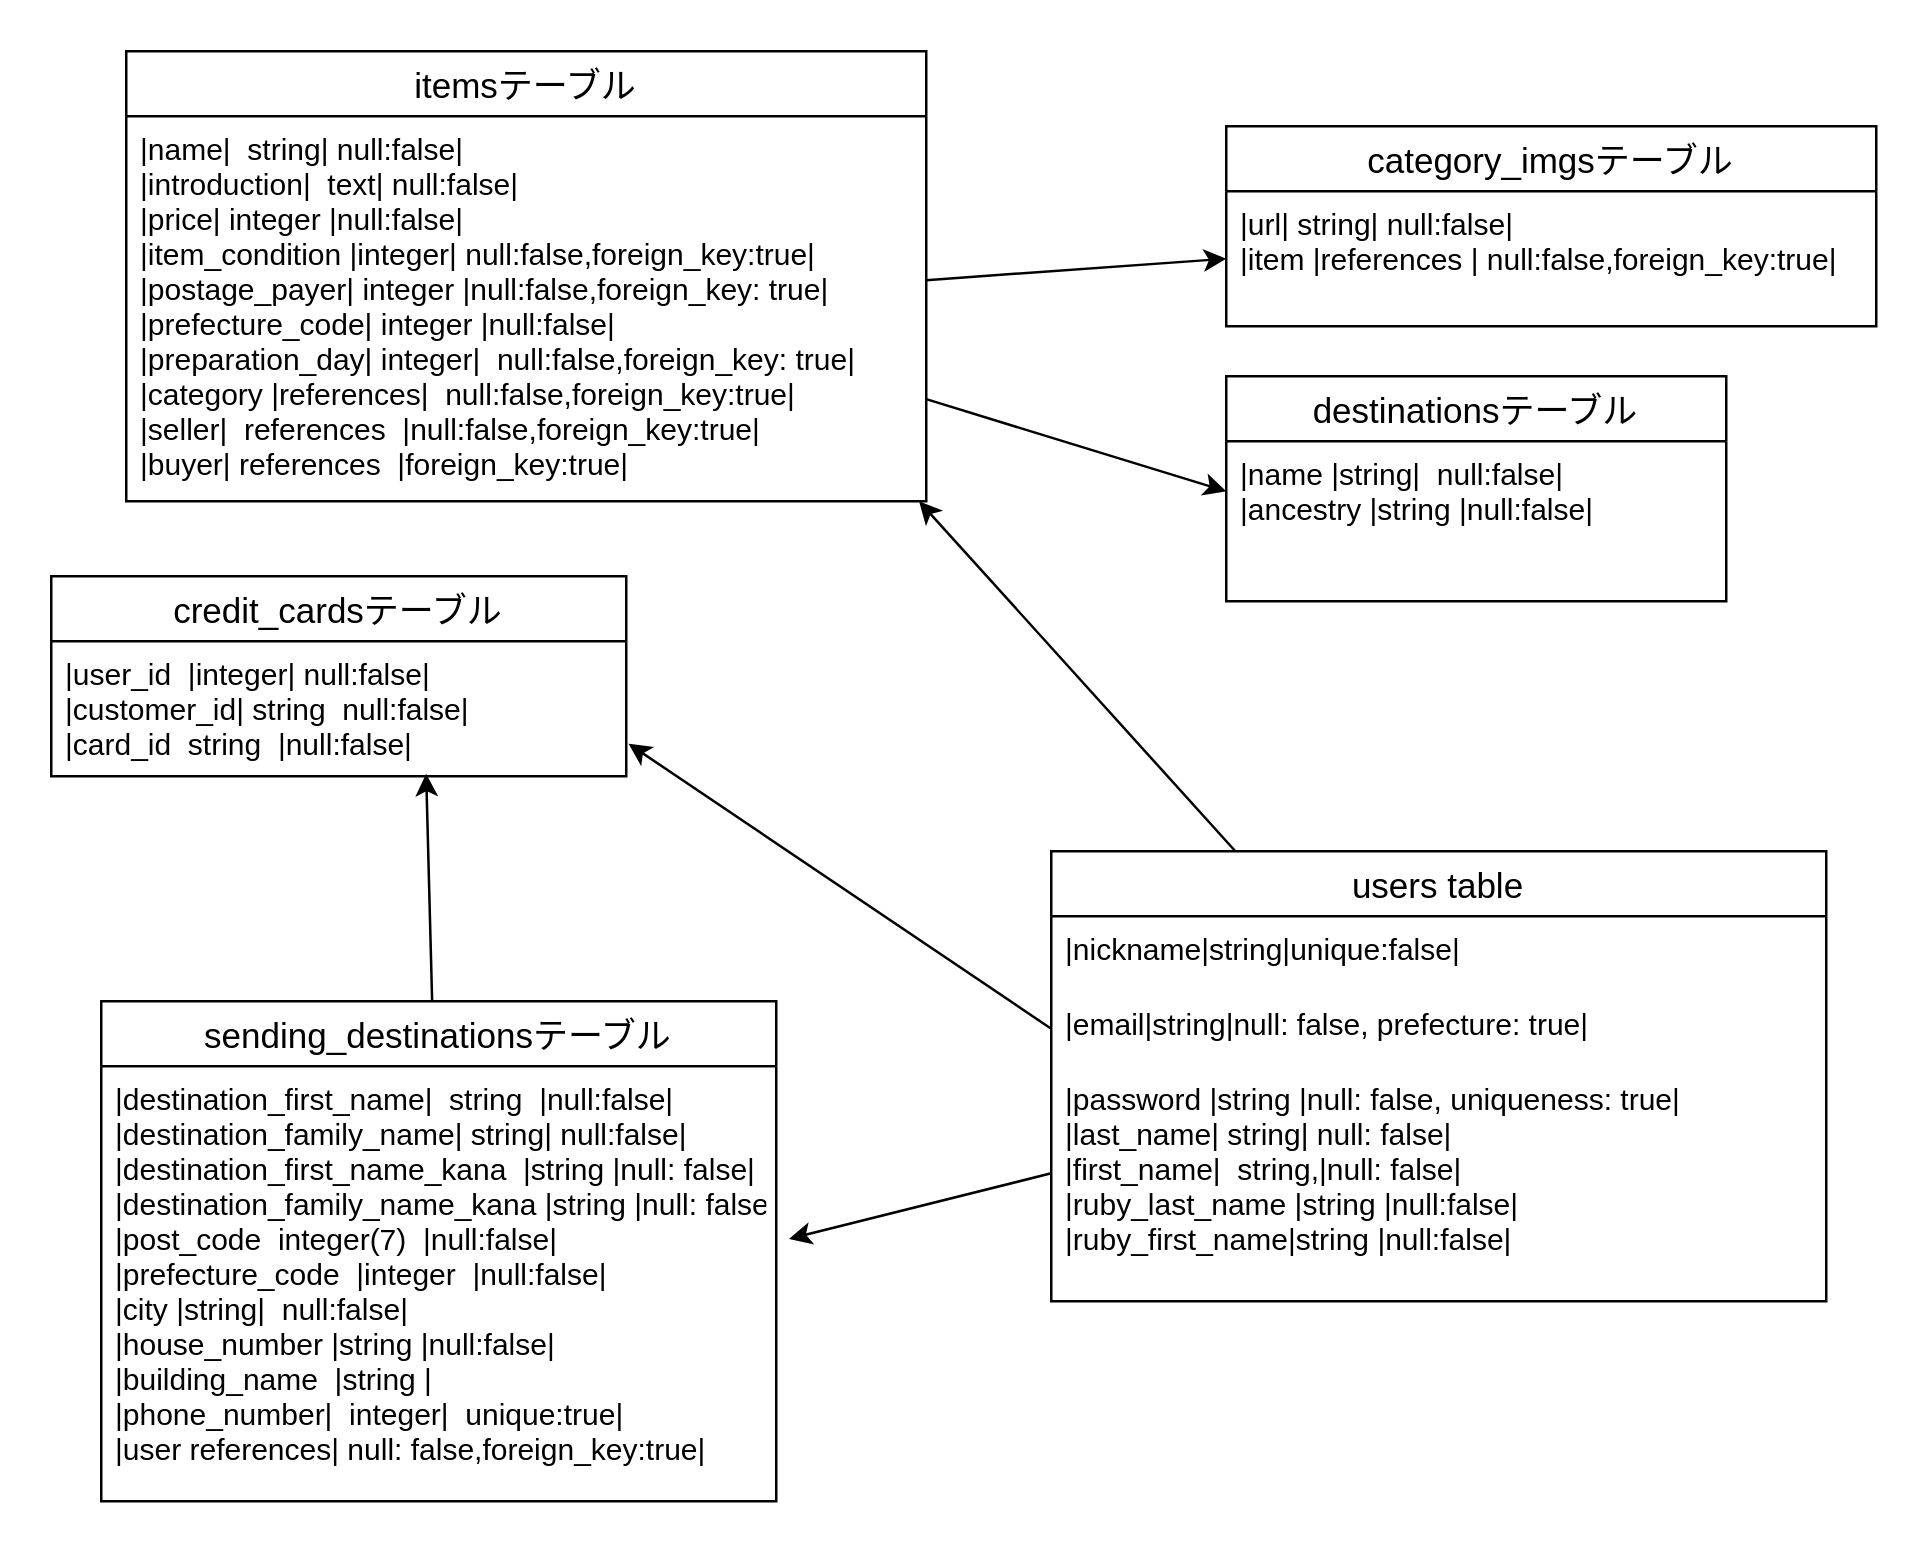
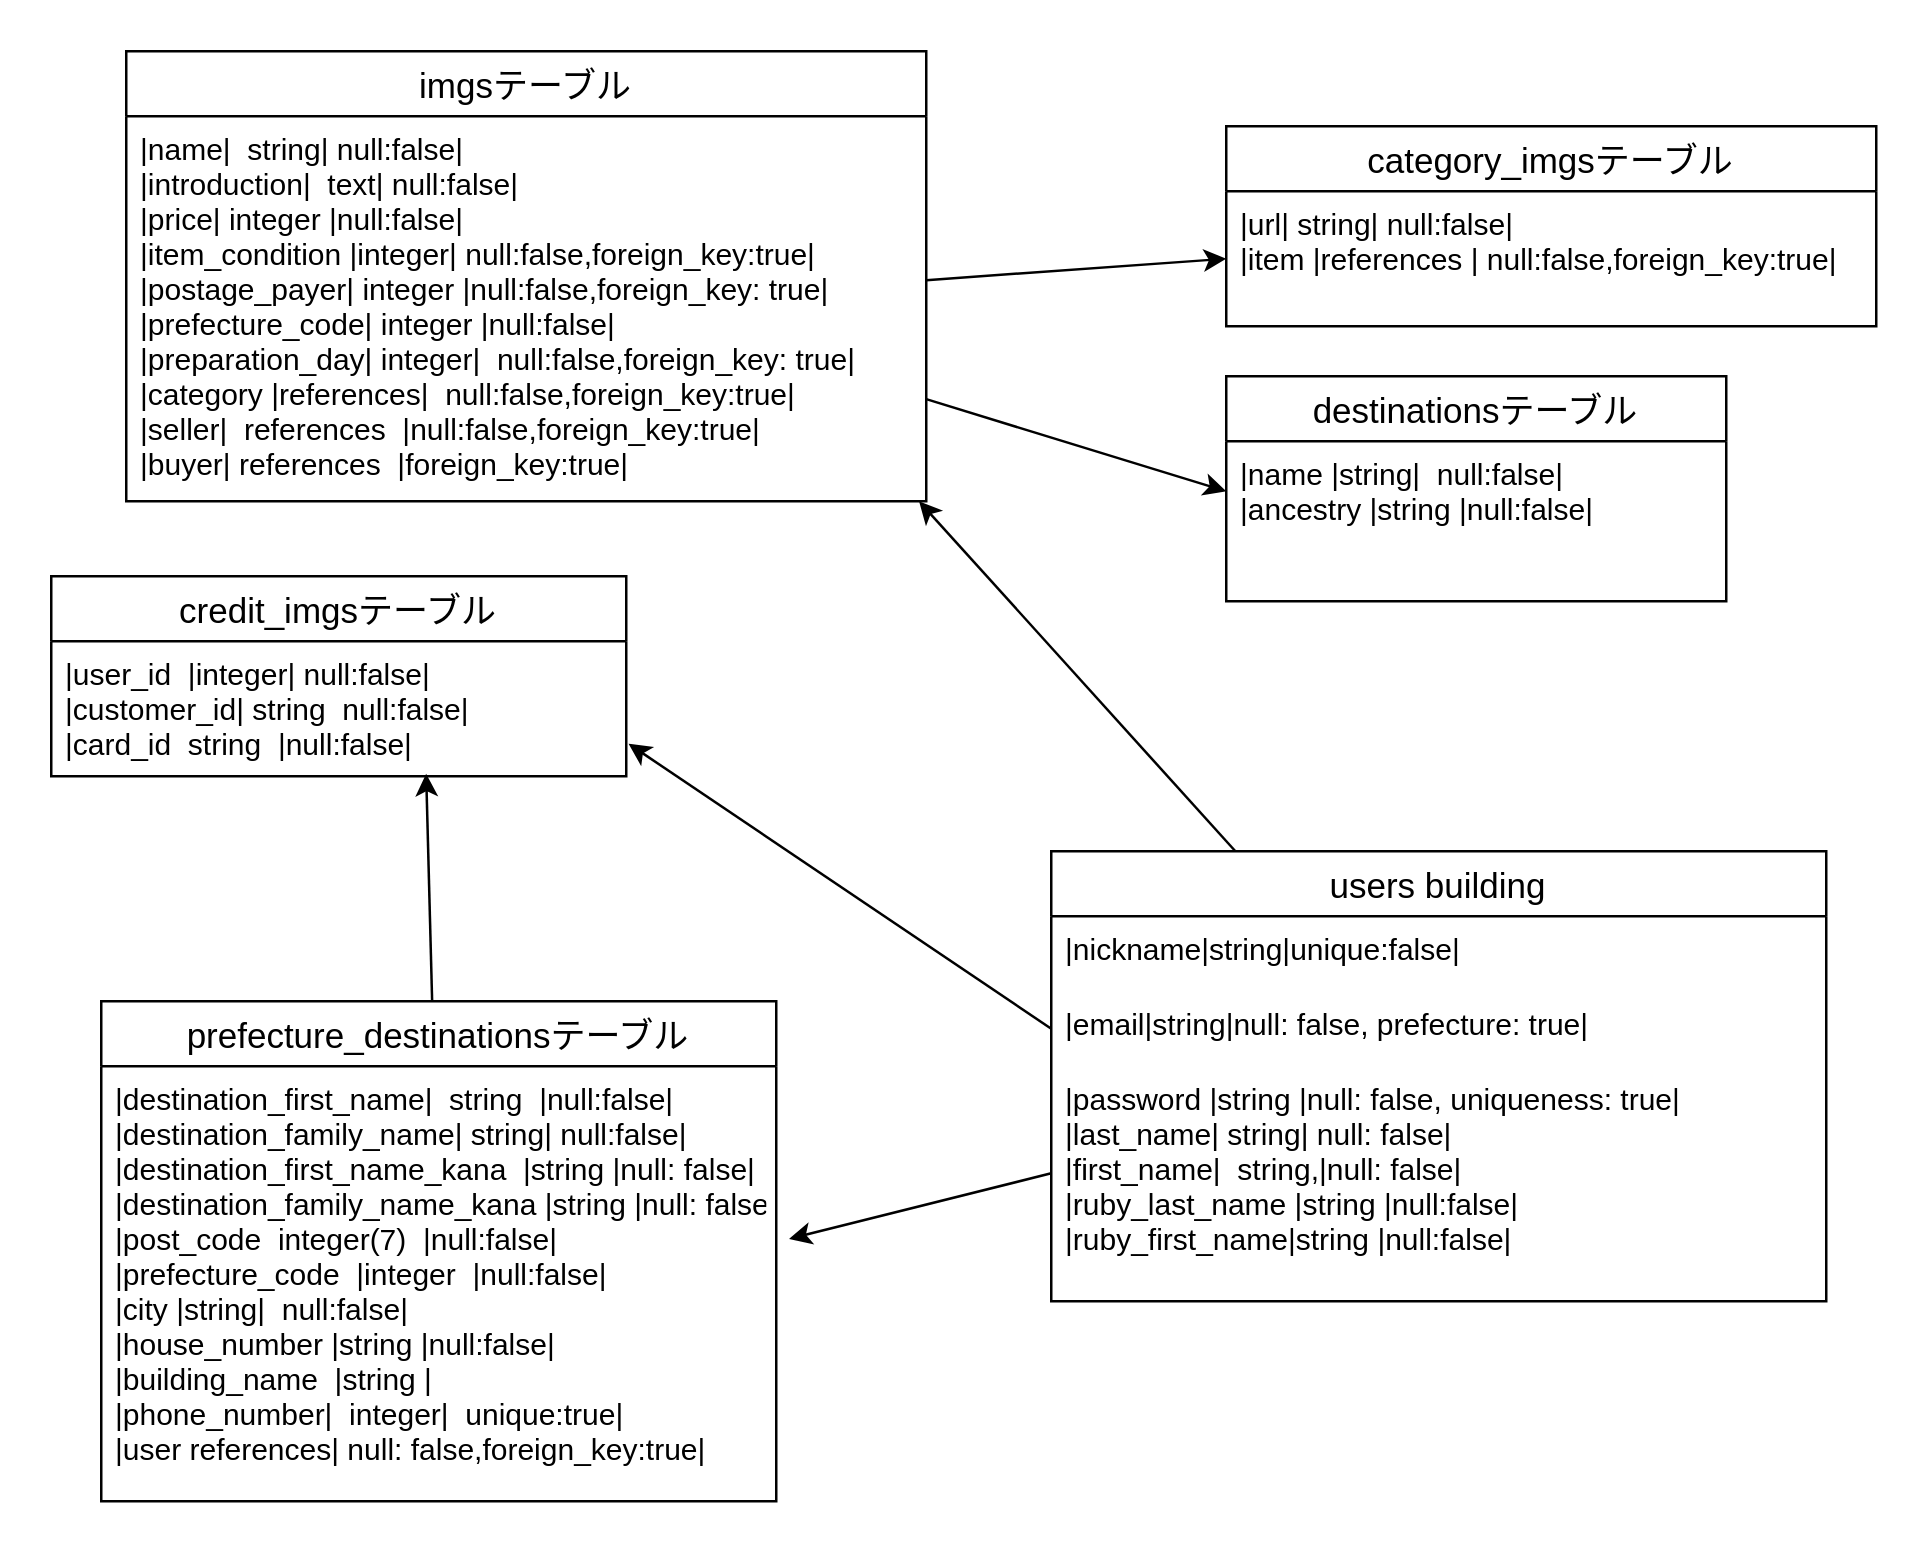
(525, 86) -> (525, 86)
(338, 611) -> (338, 611)
(1438, 886) -> (1438, 886)
(438, 1036) -> (438, 1036)
